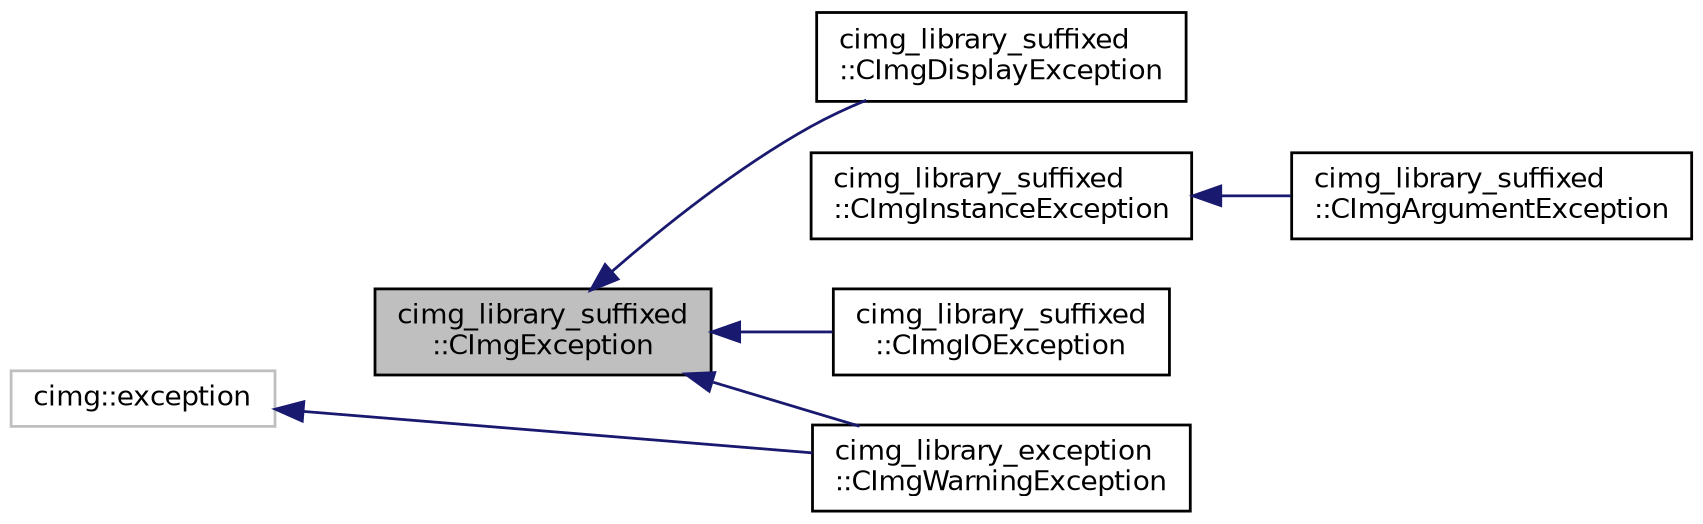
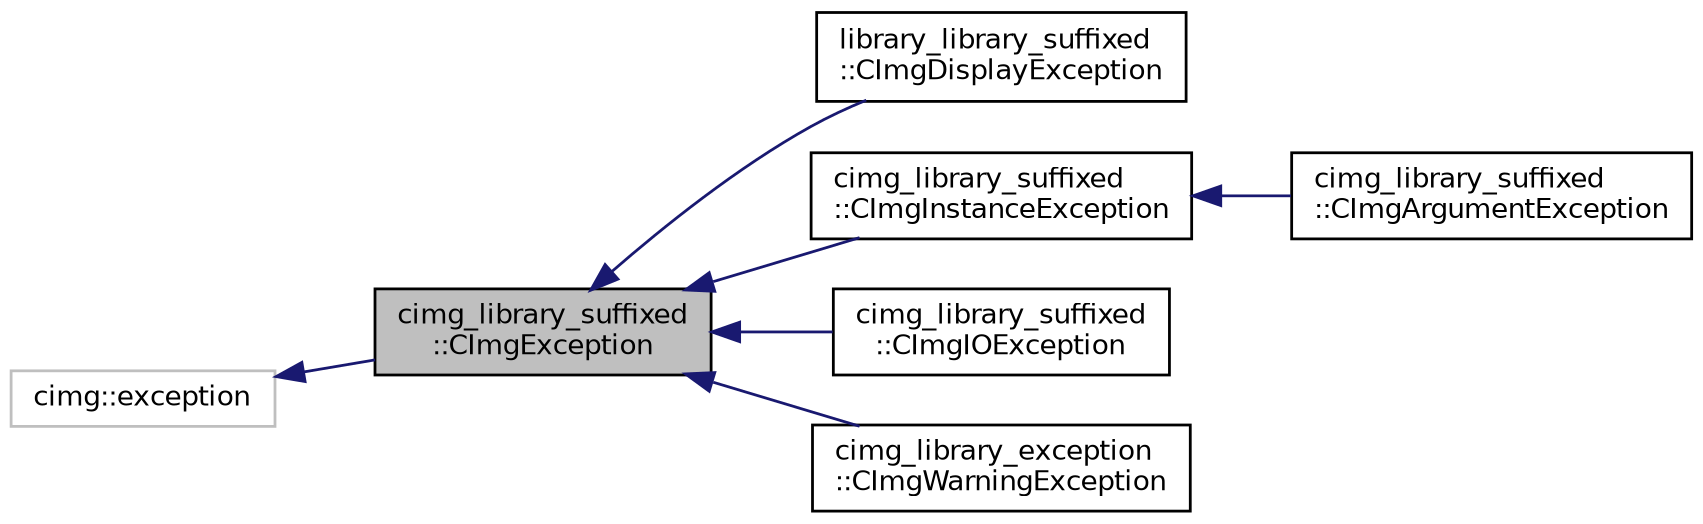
(1001, 57) -> (1001, 57)
none -> (786, 260)
(558, 432) -> (340, 366)
